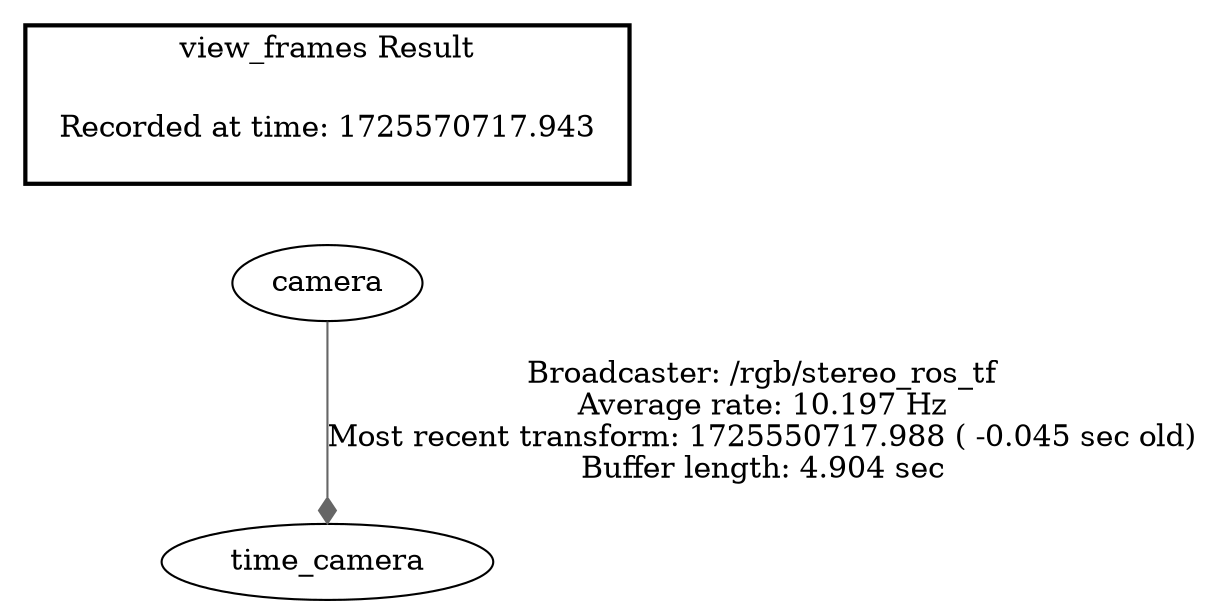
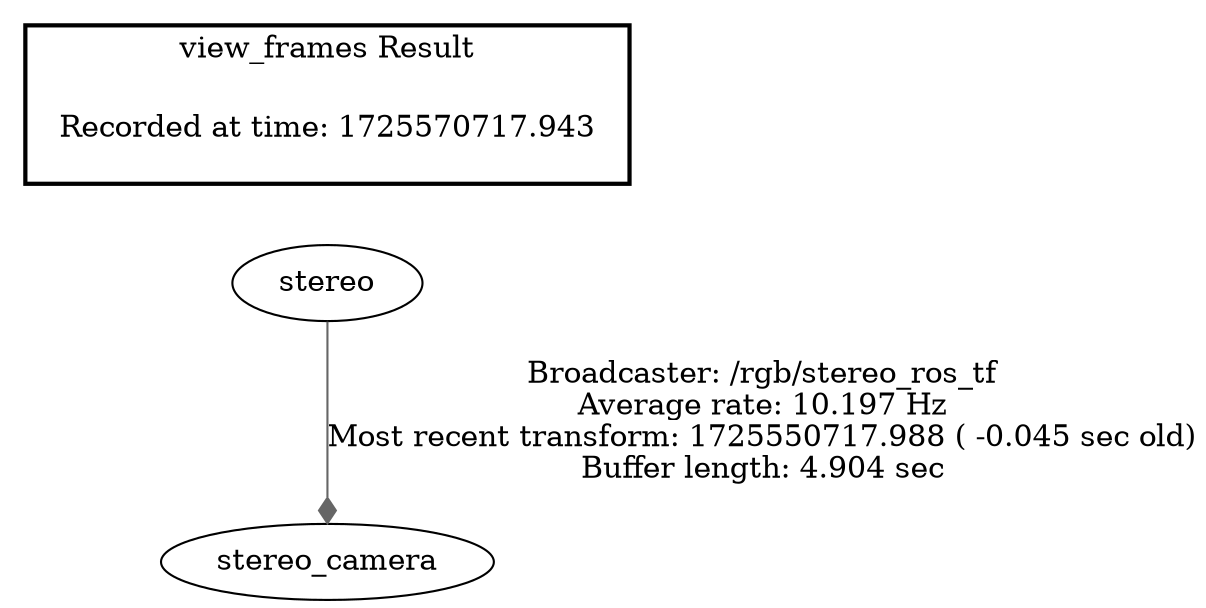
(327, 283) -> (327, 283)
(327, 562) -> (327, 562)
